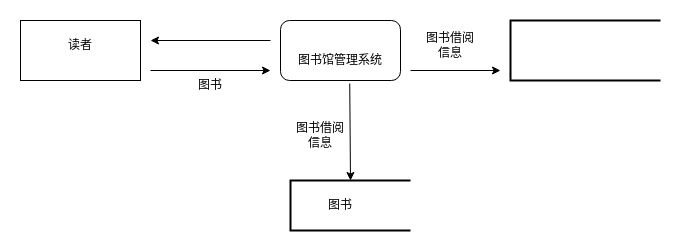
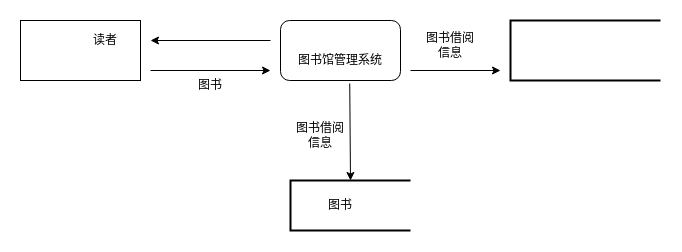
(81, 46) -> (106, 41)
